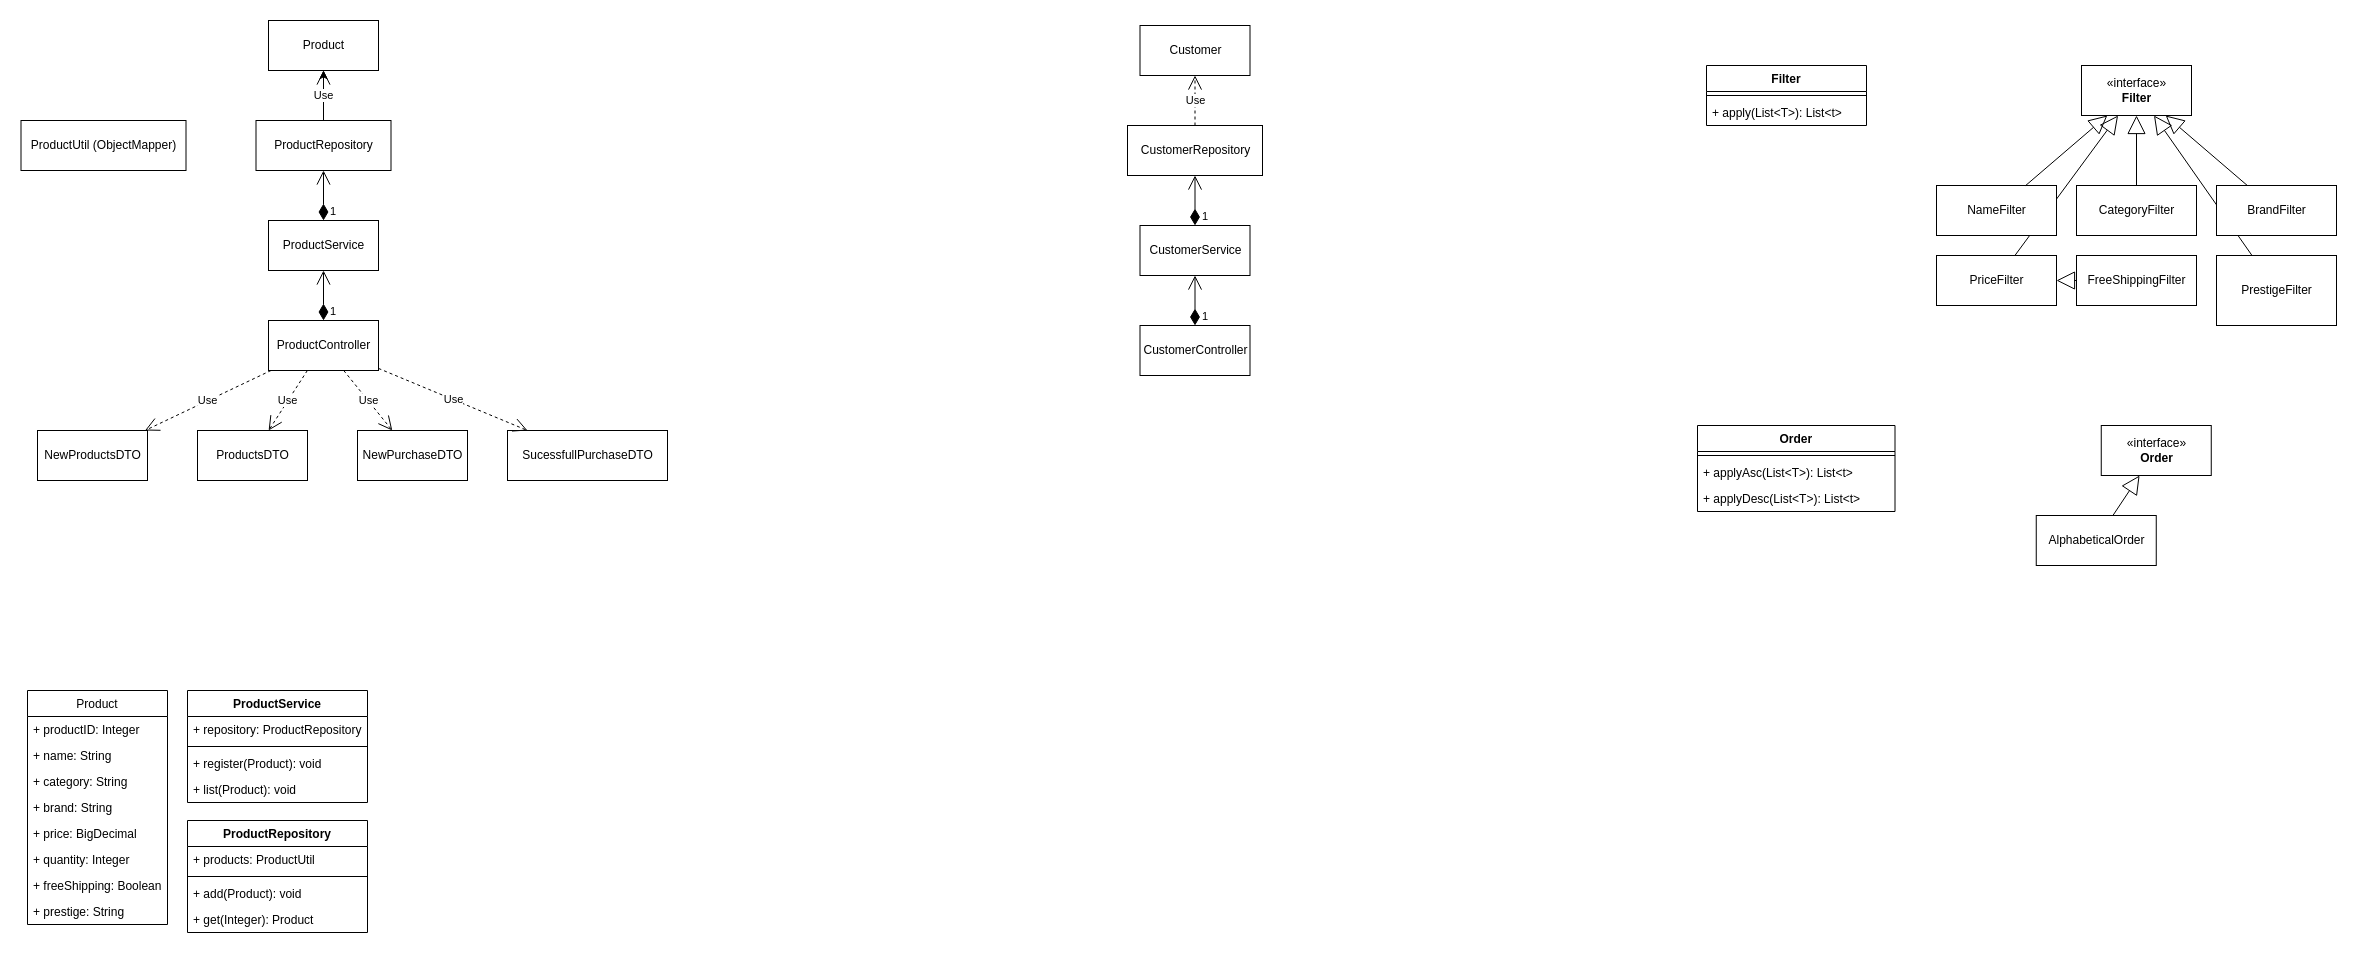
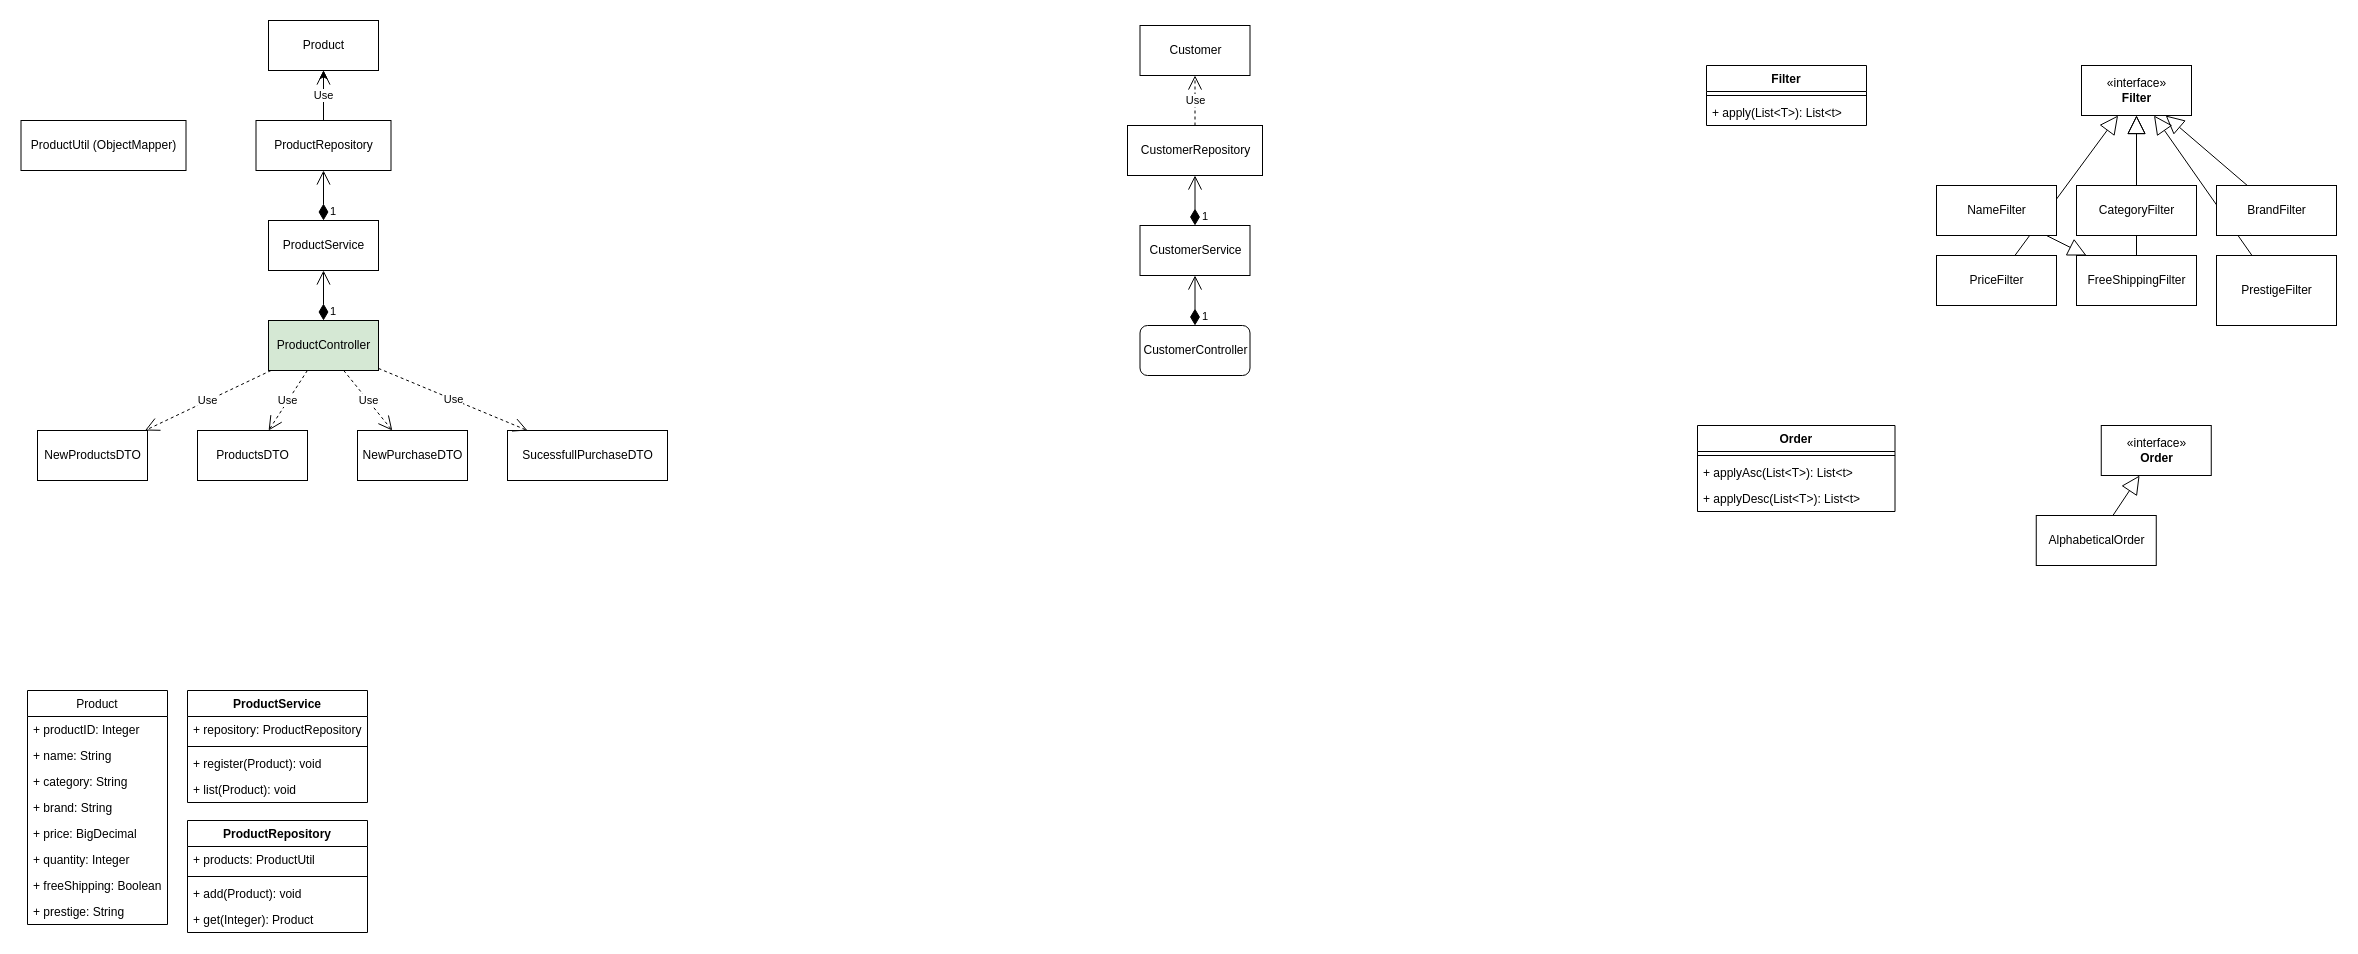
(2059, 157) -> (2058, 241)
(2077, 281) -> (2137, 245)
(324, 346) -> (324, 346)
(1195, 351) -> (1195, 351)
